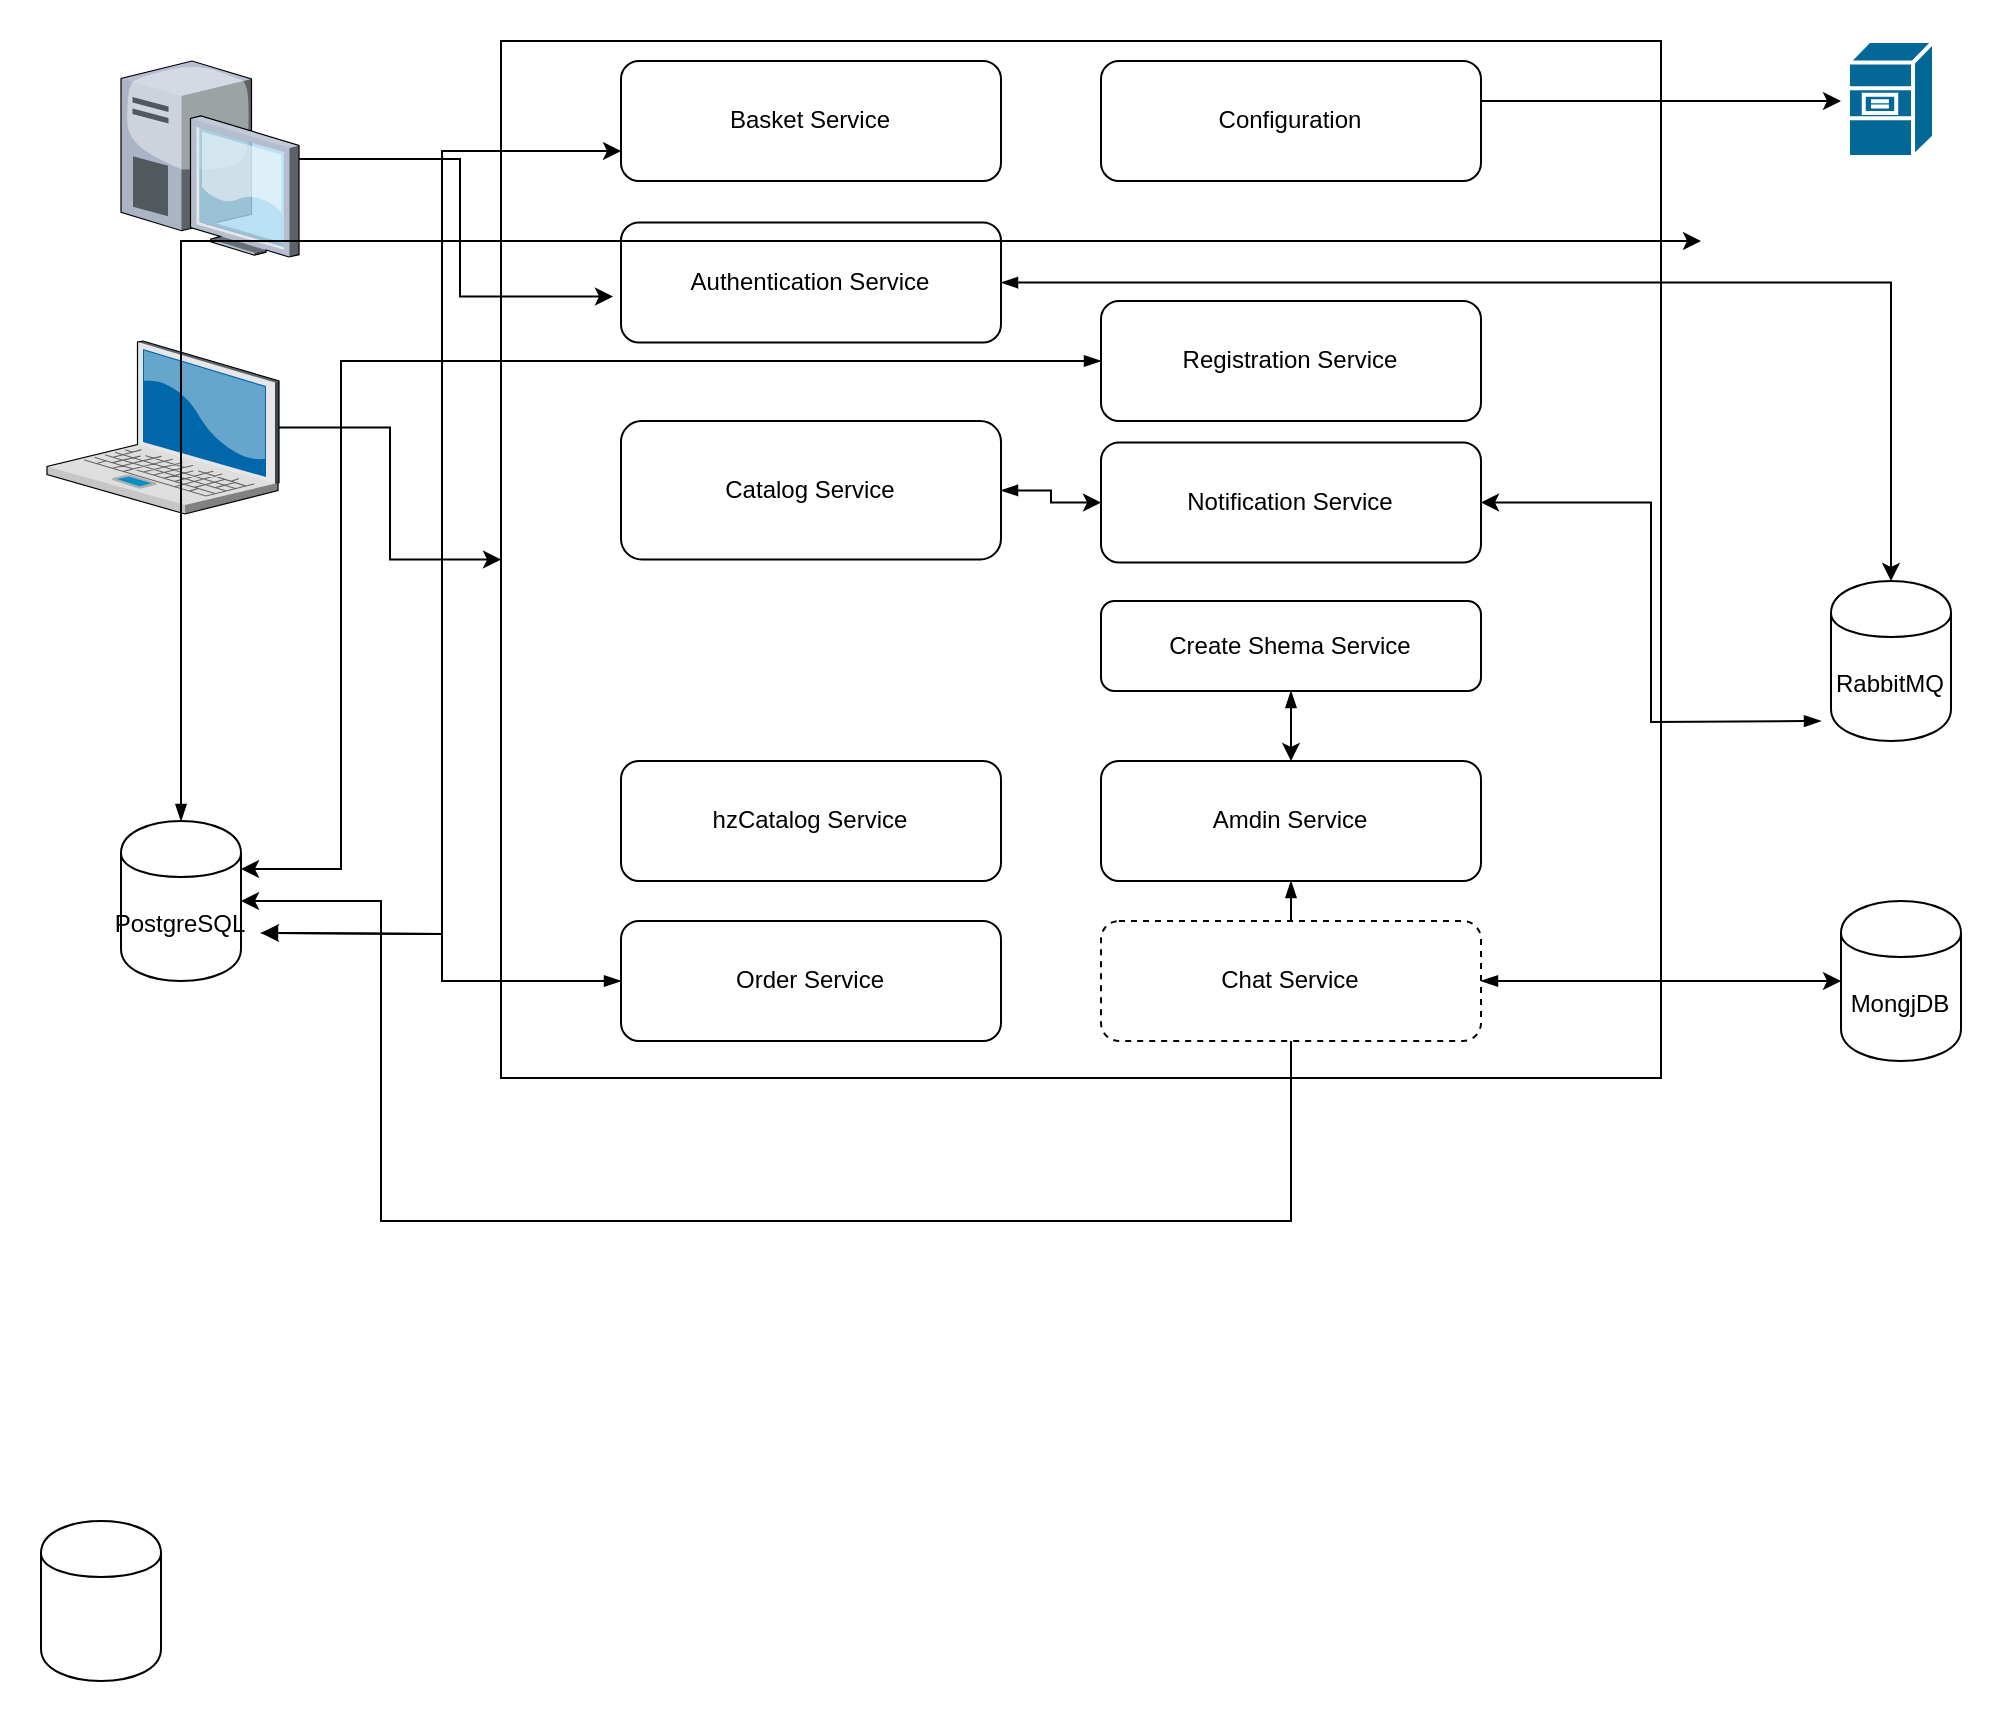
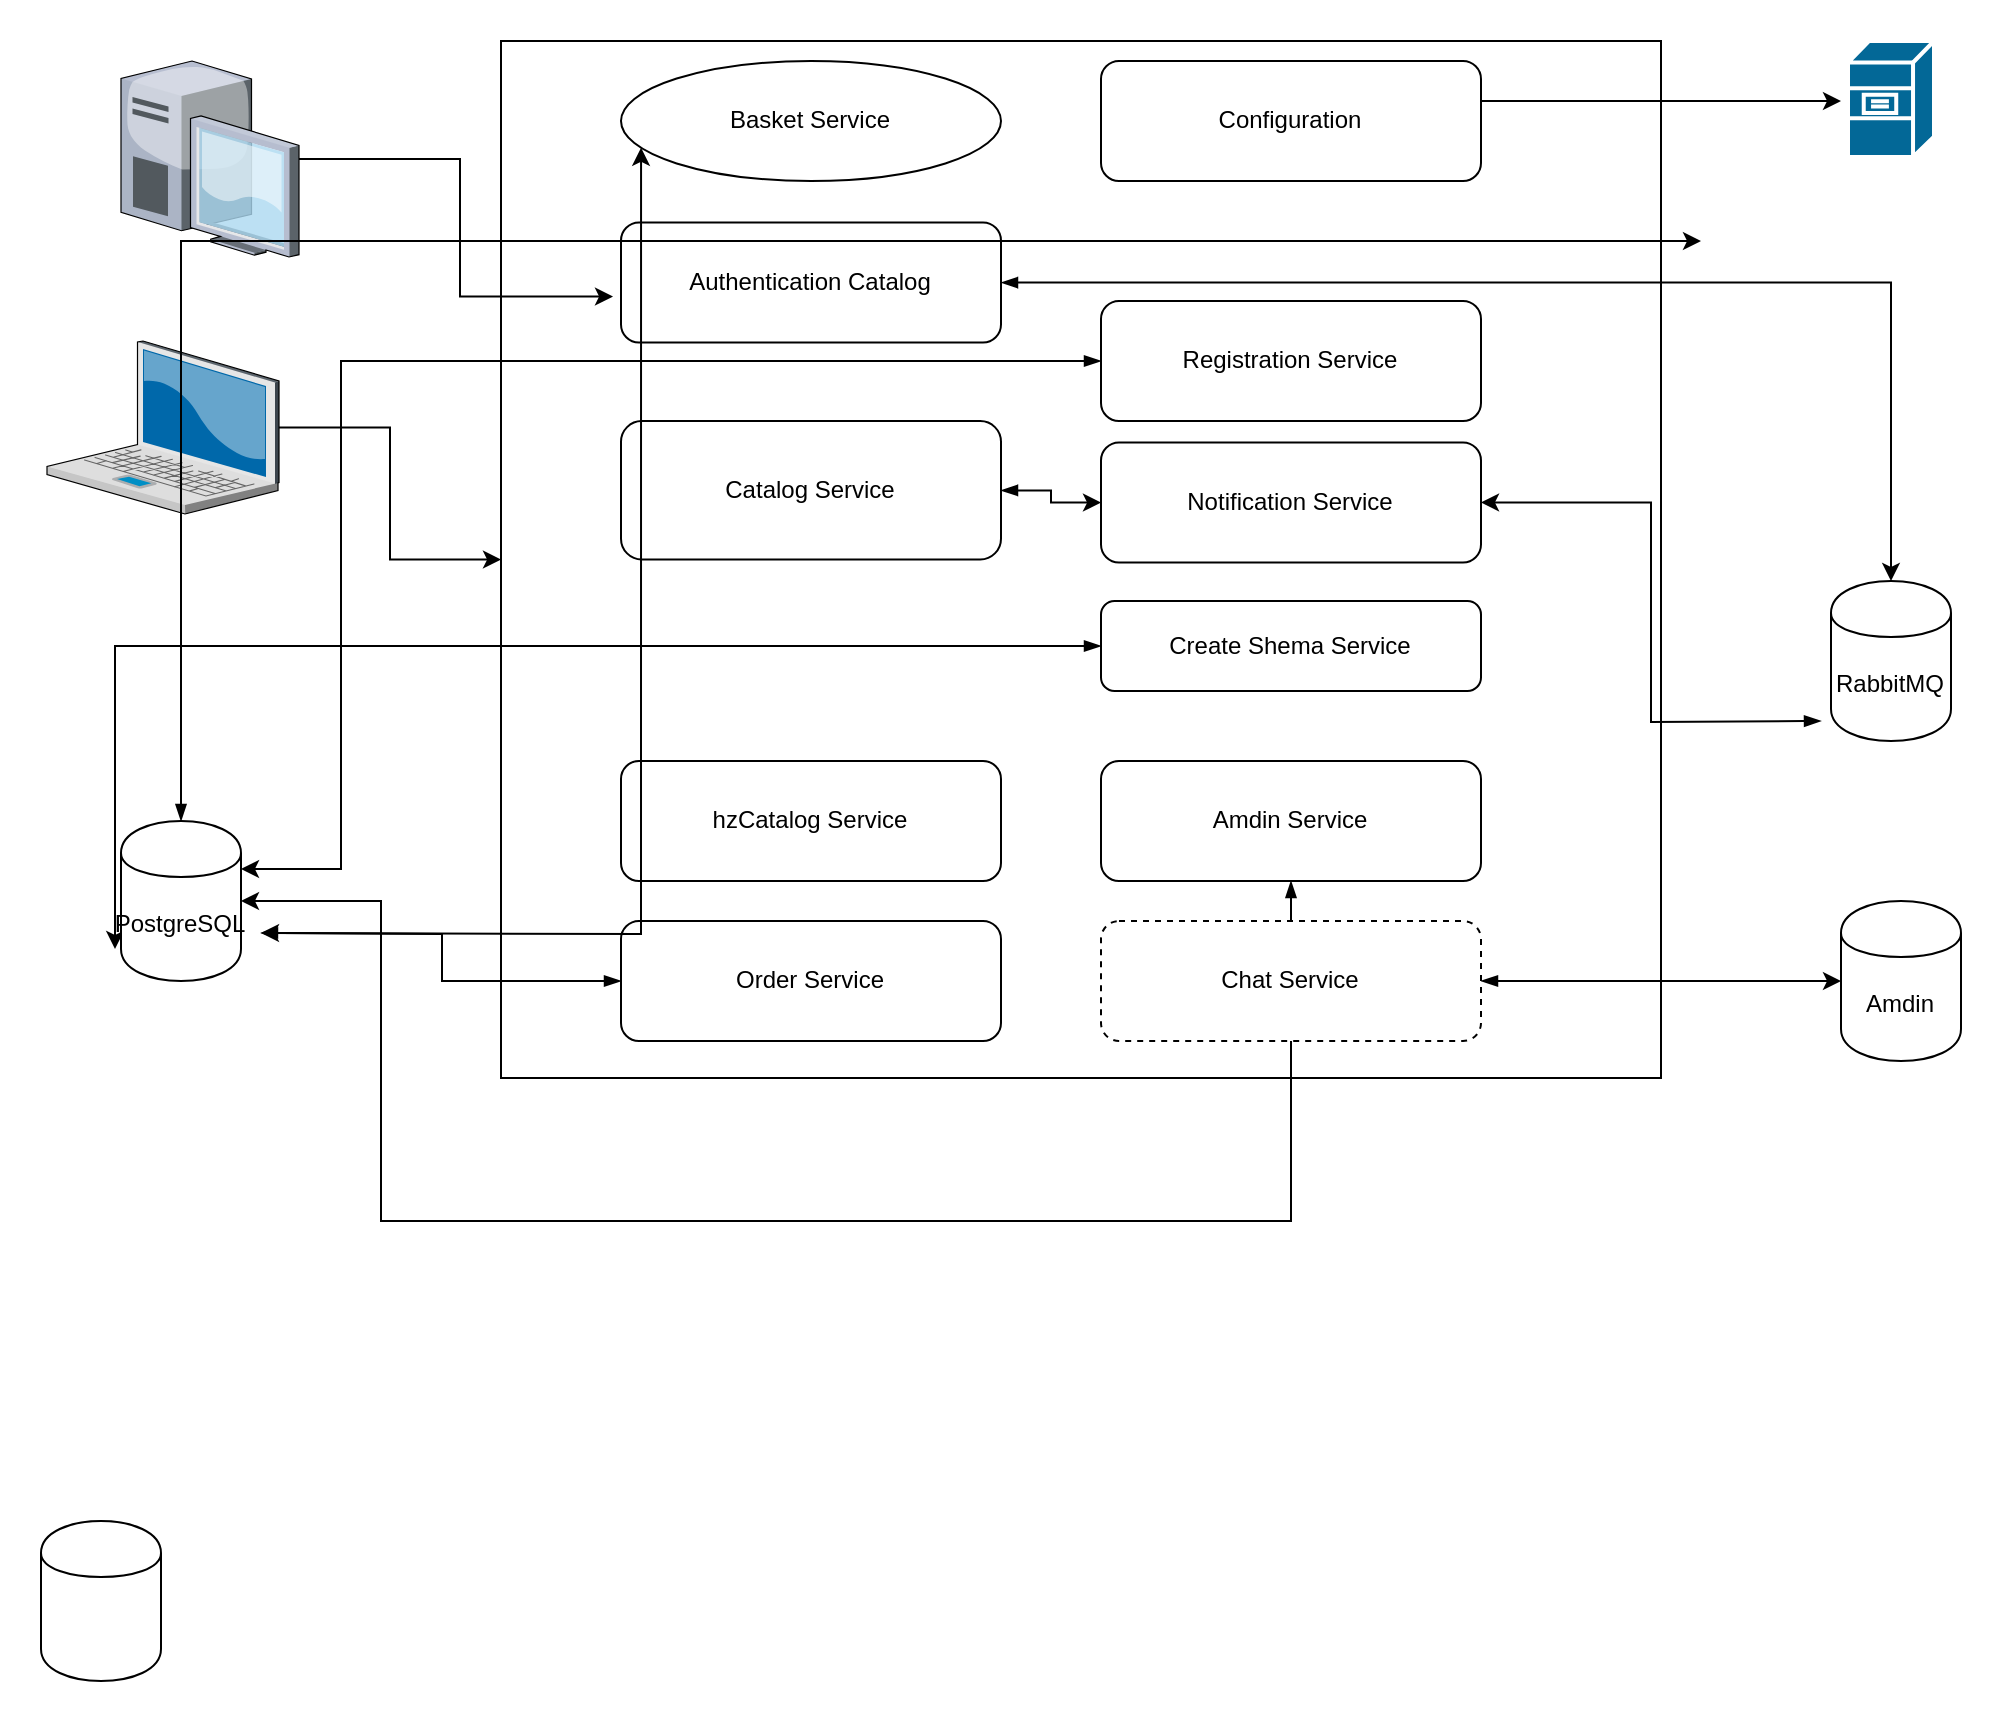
(811, 121) -> (811, 121)
(811, 283) -> (811, 283)
(1291, 724) -> (455, 646)
(1901, 1005) -> (1901, 1005)
